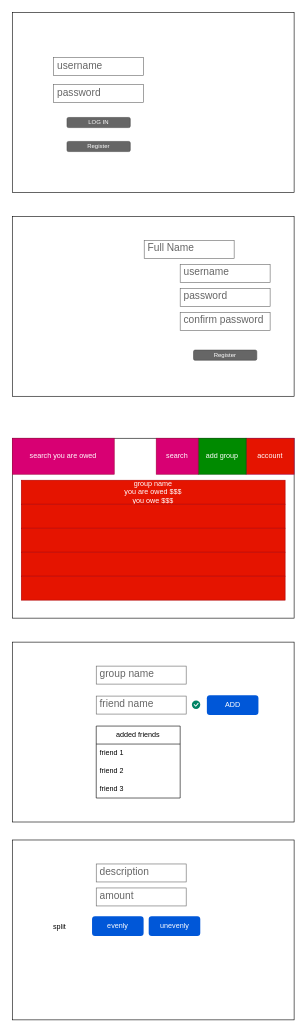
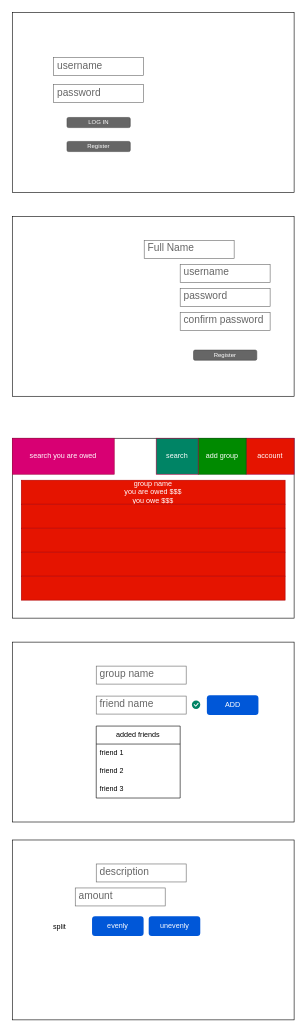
(177, 456) -> (177, 456)
(141, 897) -> (120, 897)
